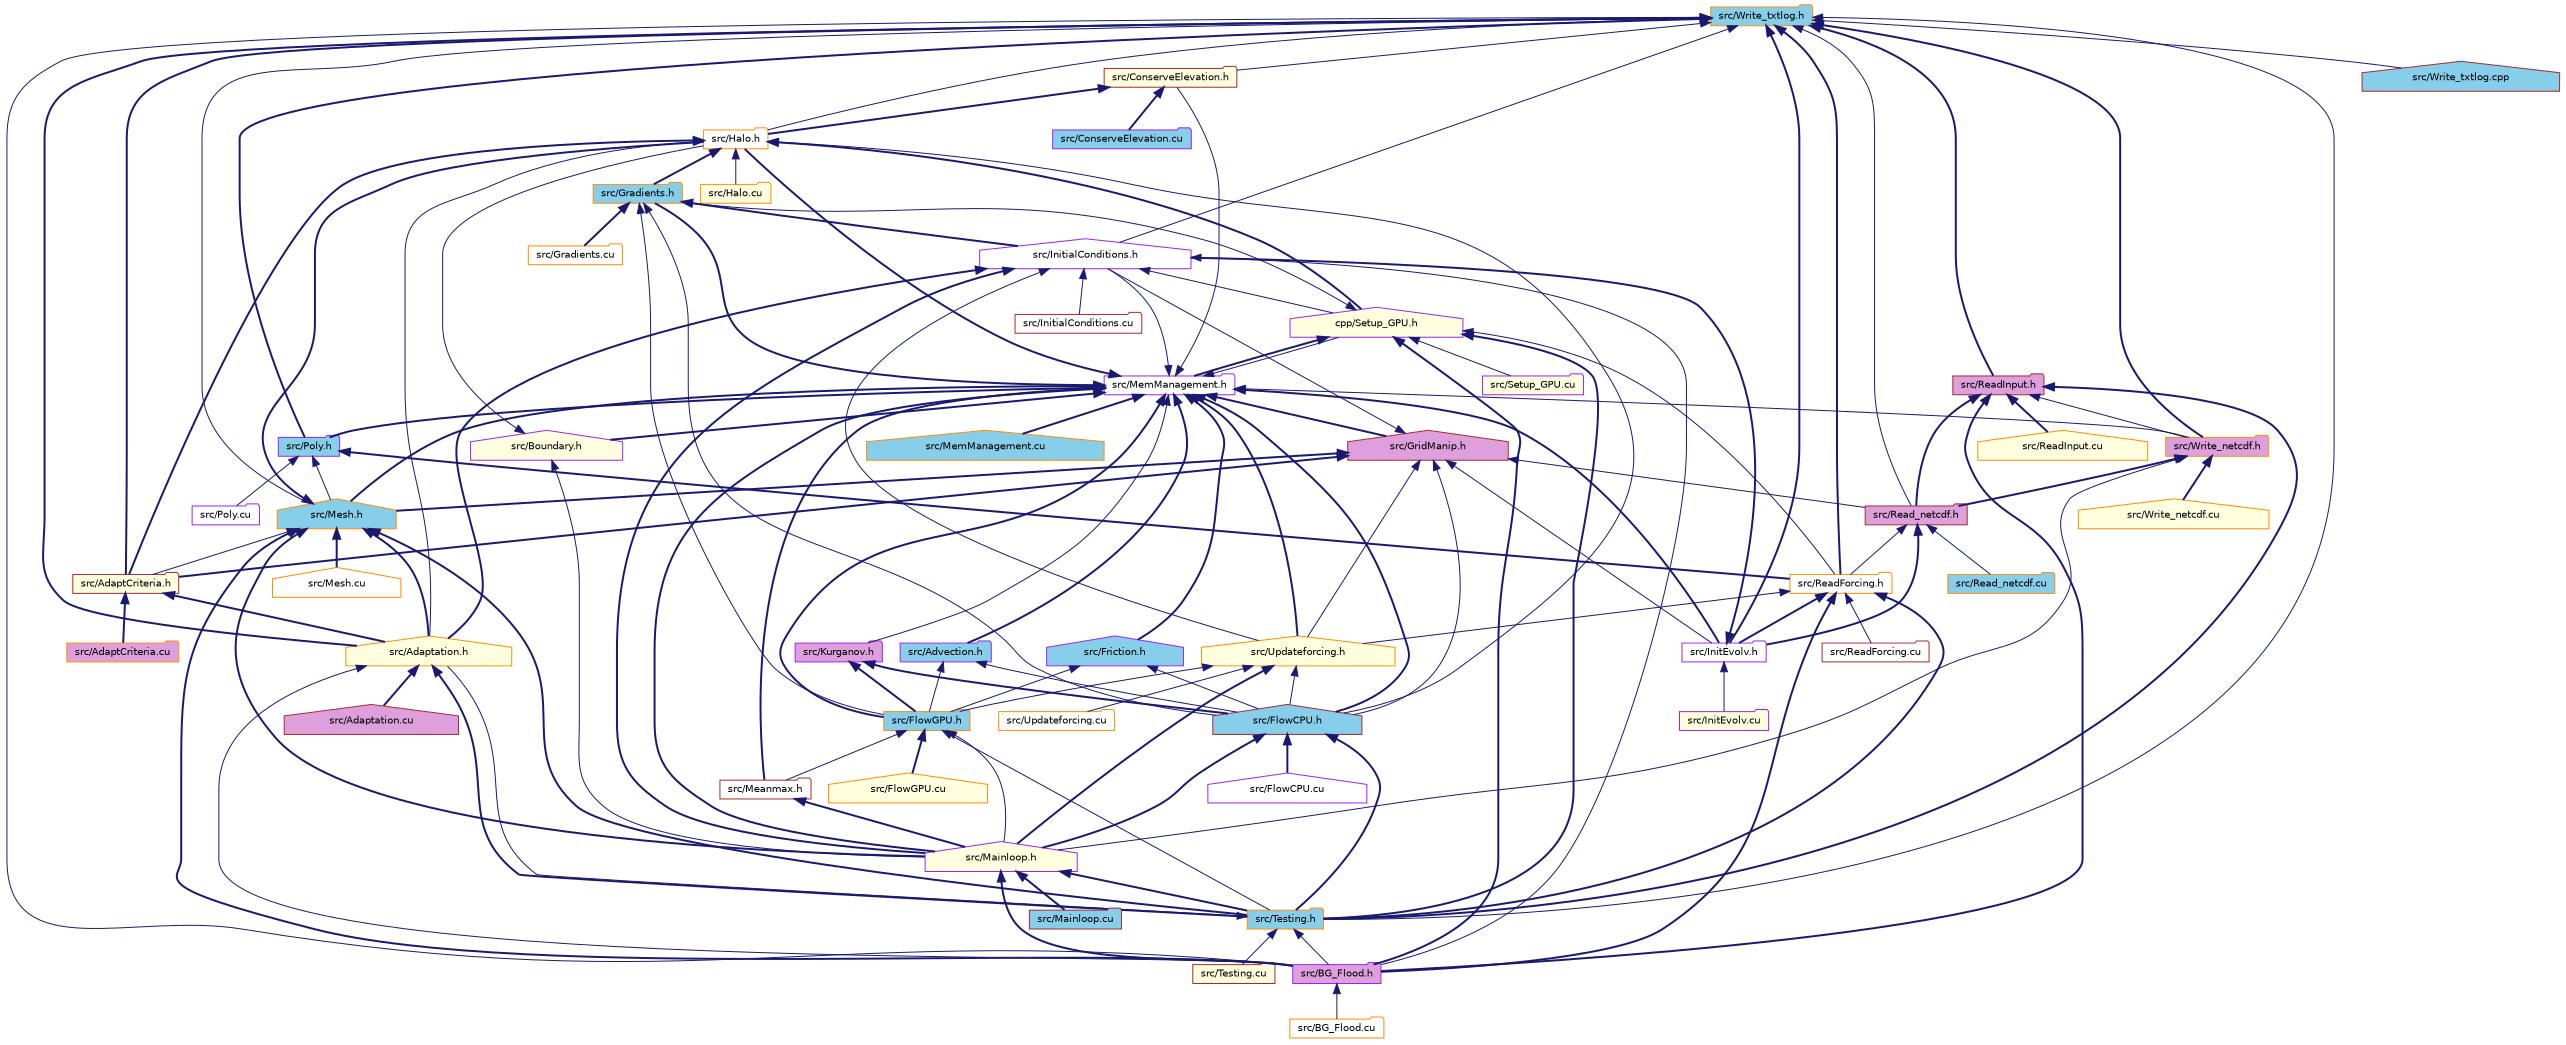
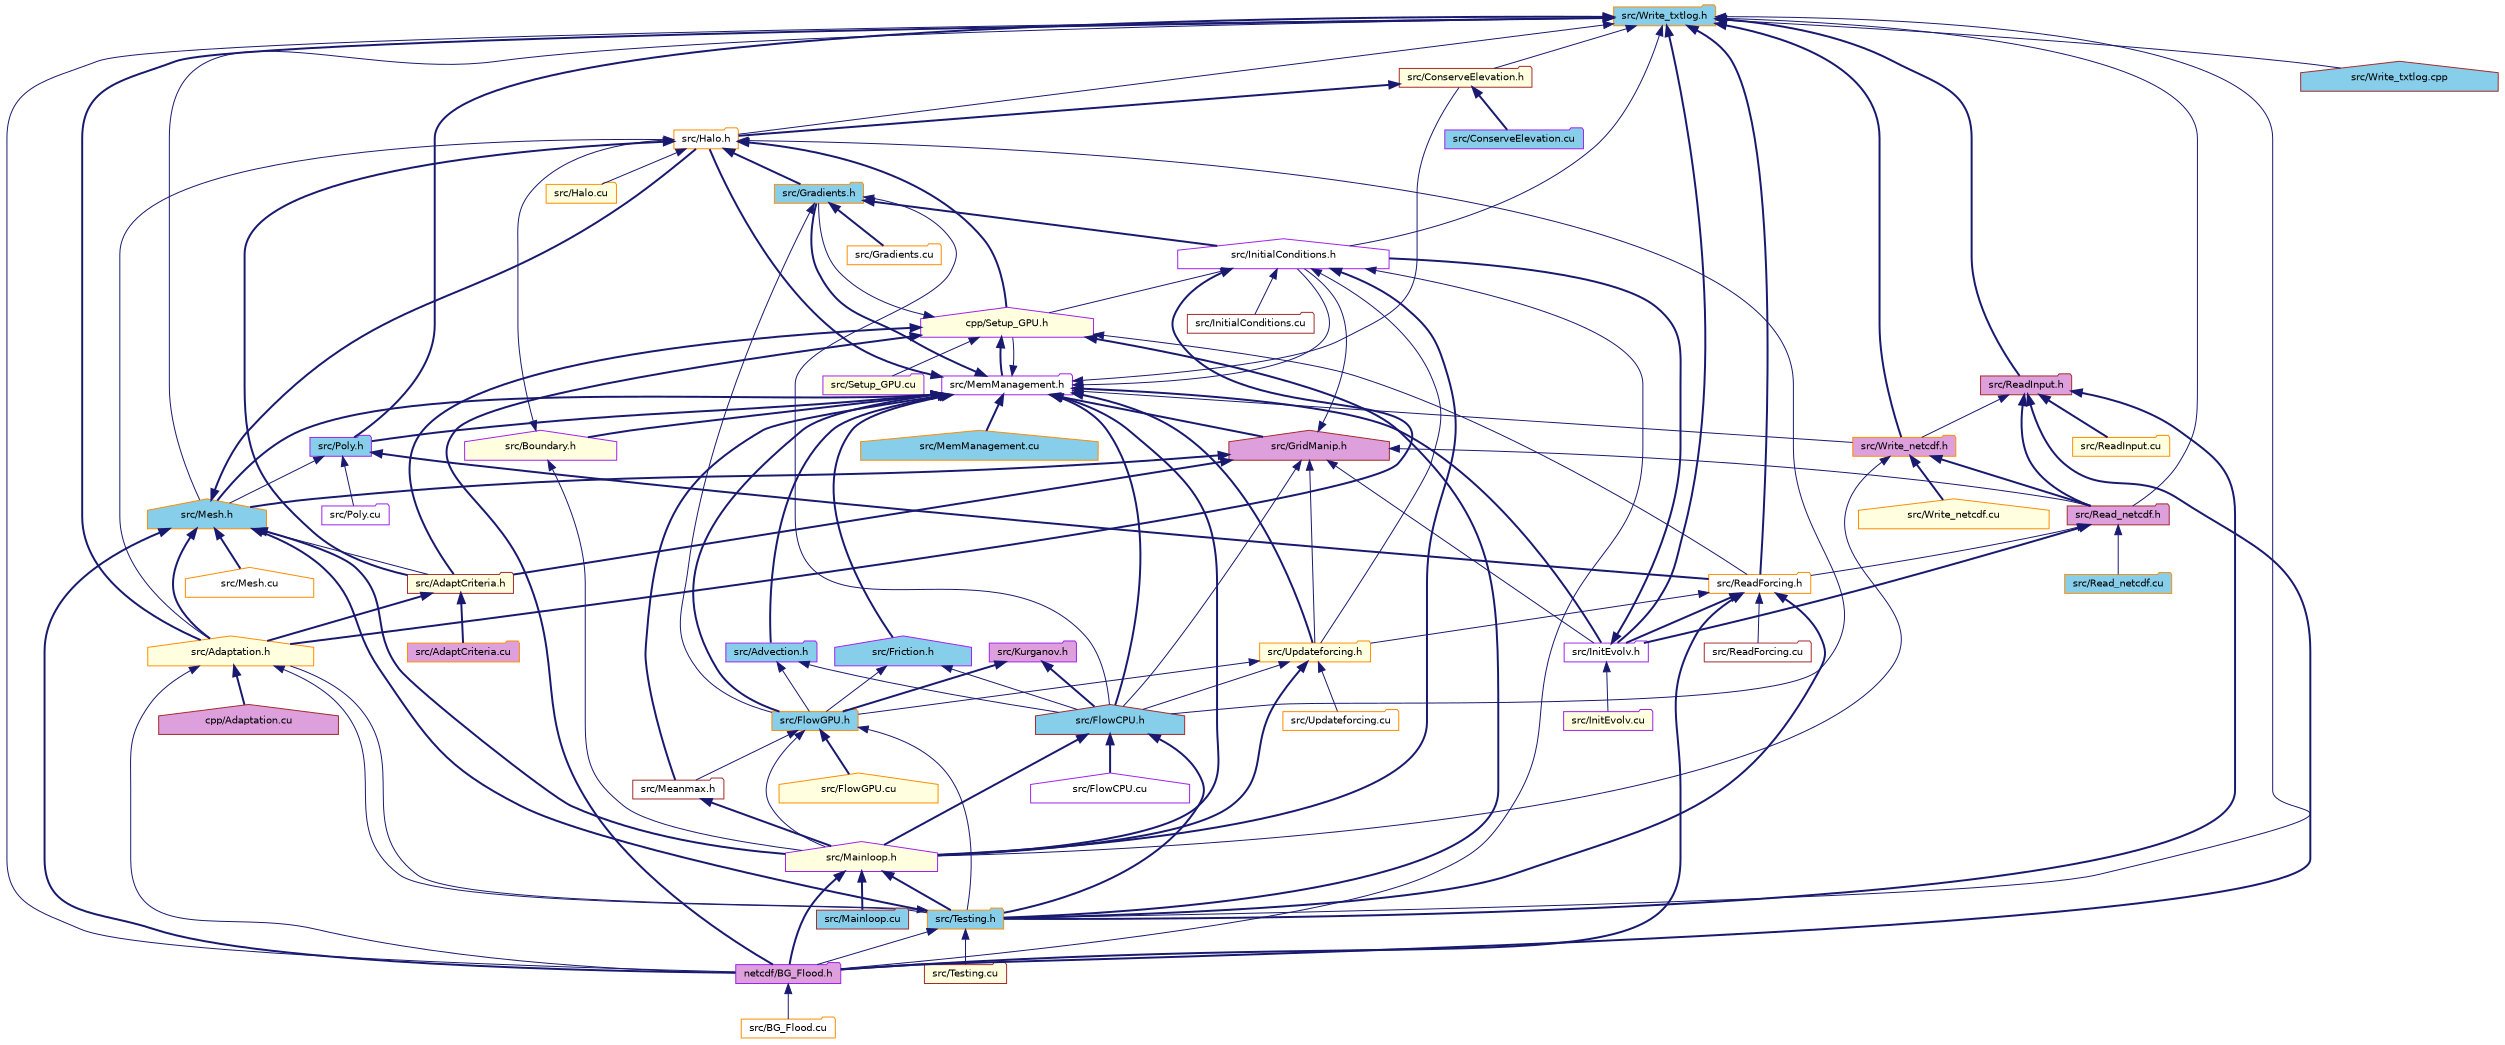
(215, 61) -> (581, 364)
(2063, 447) -> (2121, 447)
(1051, 563) -> none
(1298, 652) -> (1315, 652)
(371, 721) -> (249, 721)
(772, 890) -> (401, 875)
(1337, 974) -> (788, 974)
